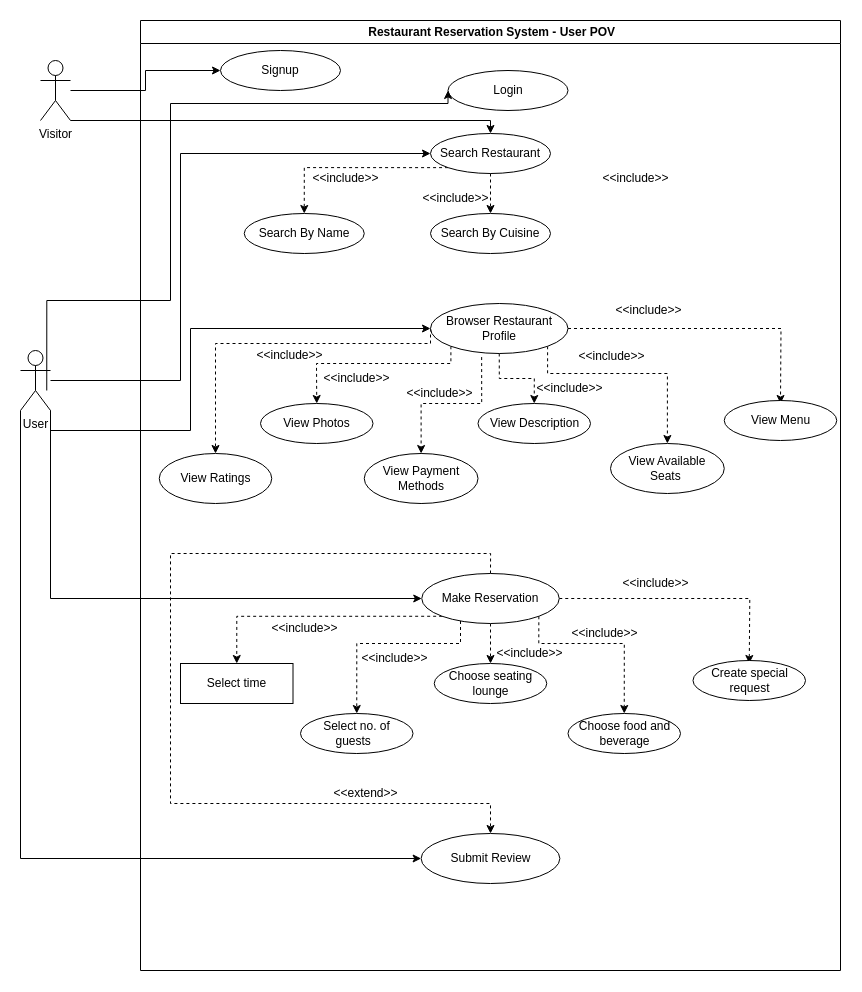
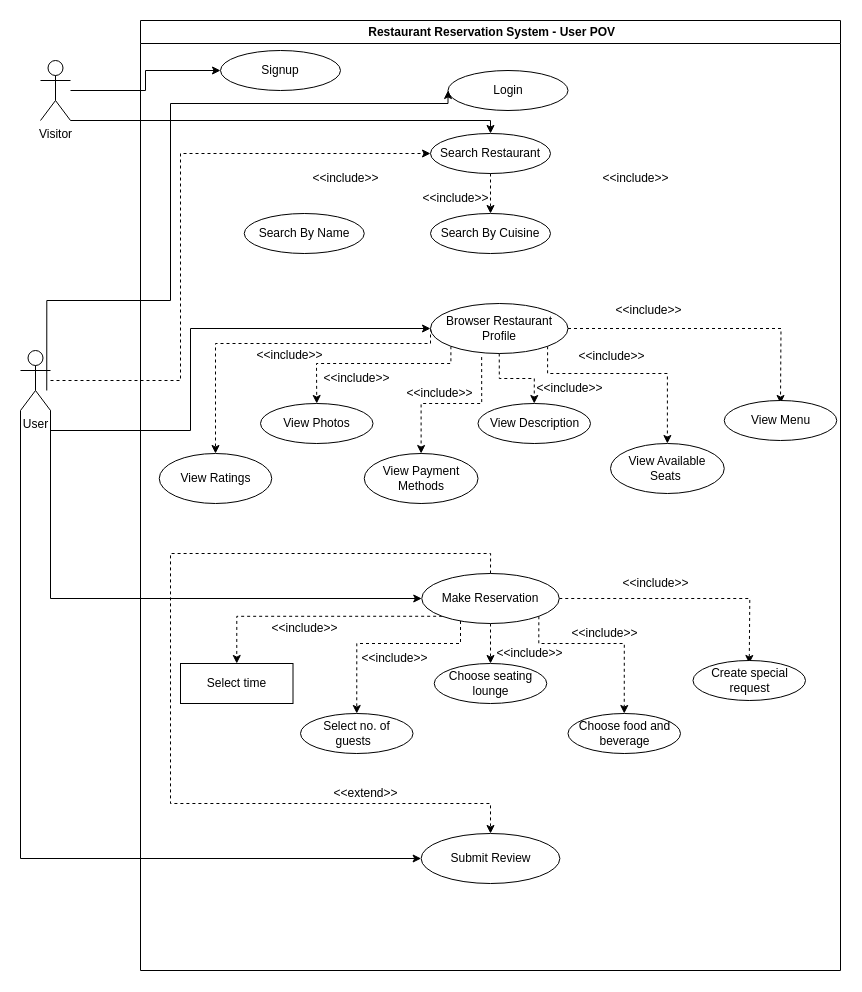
(357, 168) -> none
(181, 211) -> (181, 211)
